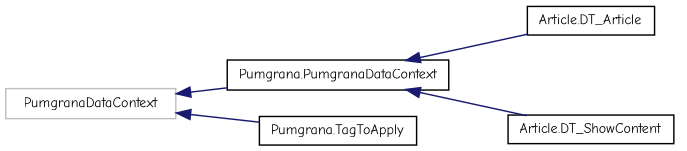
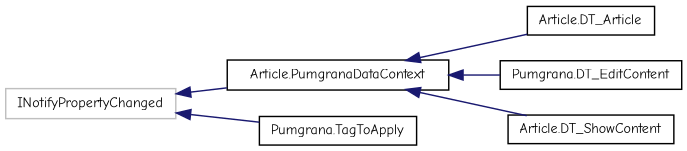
(338, 75) -> (338, 75)
none -> (591, 75)
(91, 104) -> (91, 104)
